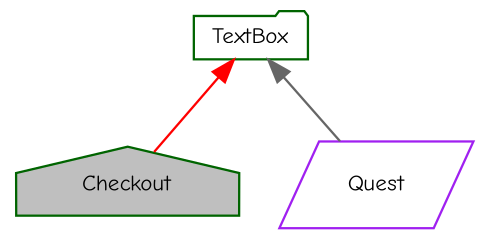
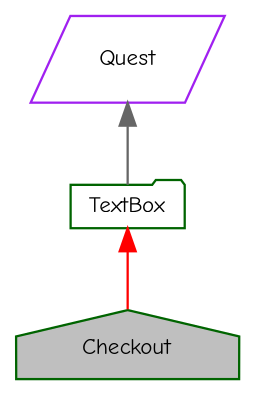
(312, 109) -> (128, 155)
